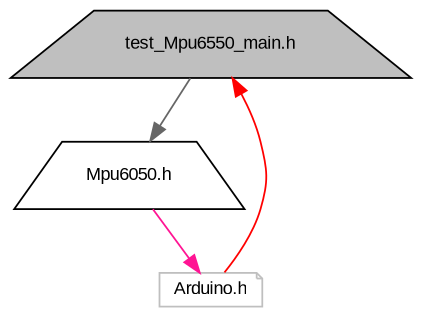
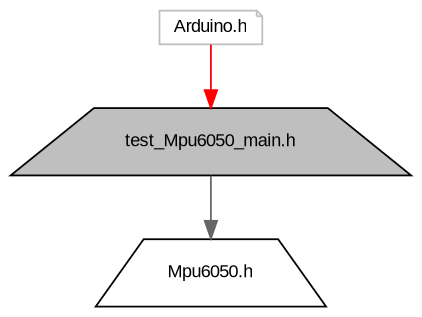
(211, 44) -> (211, 142)
(171, 234) -> none
